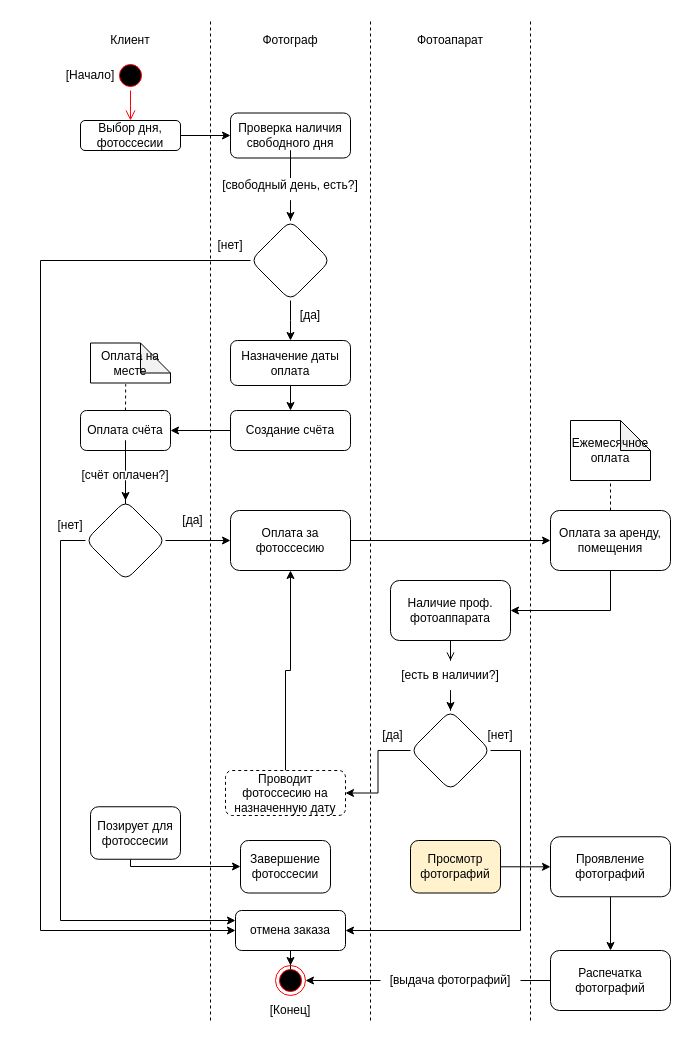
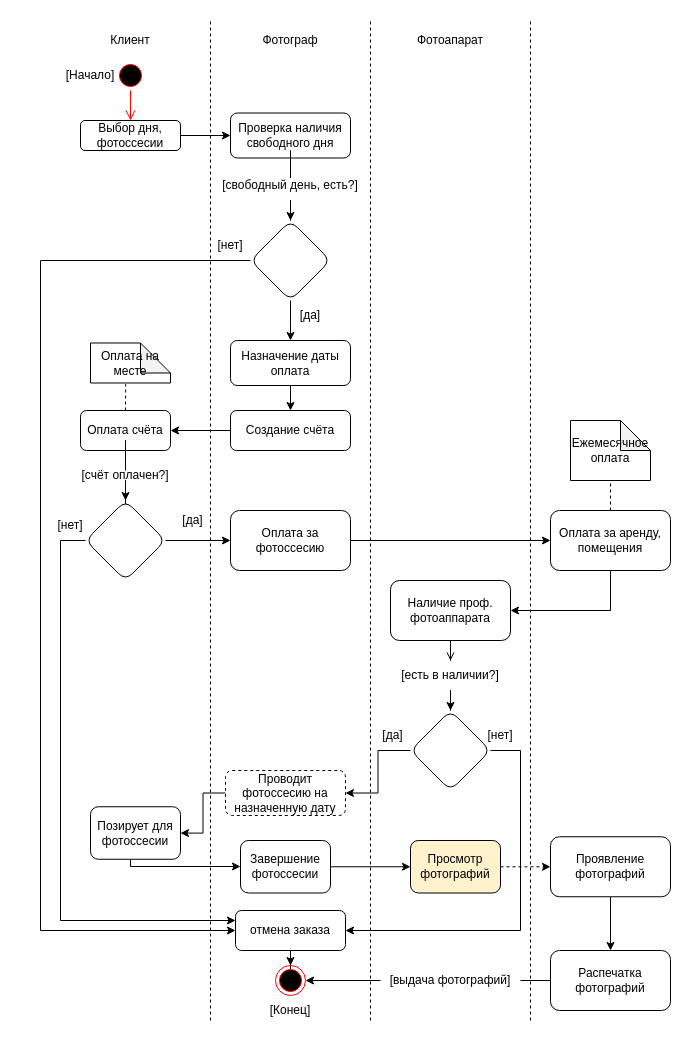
(286, 672) -> (203, 810)
none -> (367, 867)
(523, 867) -> (523, 867)
